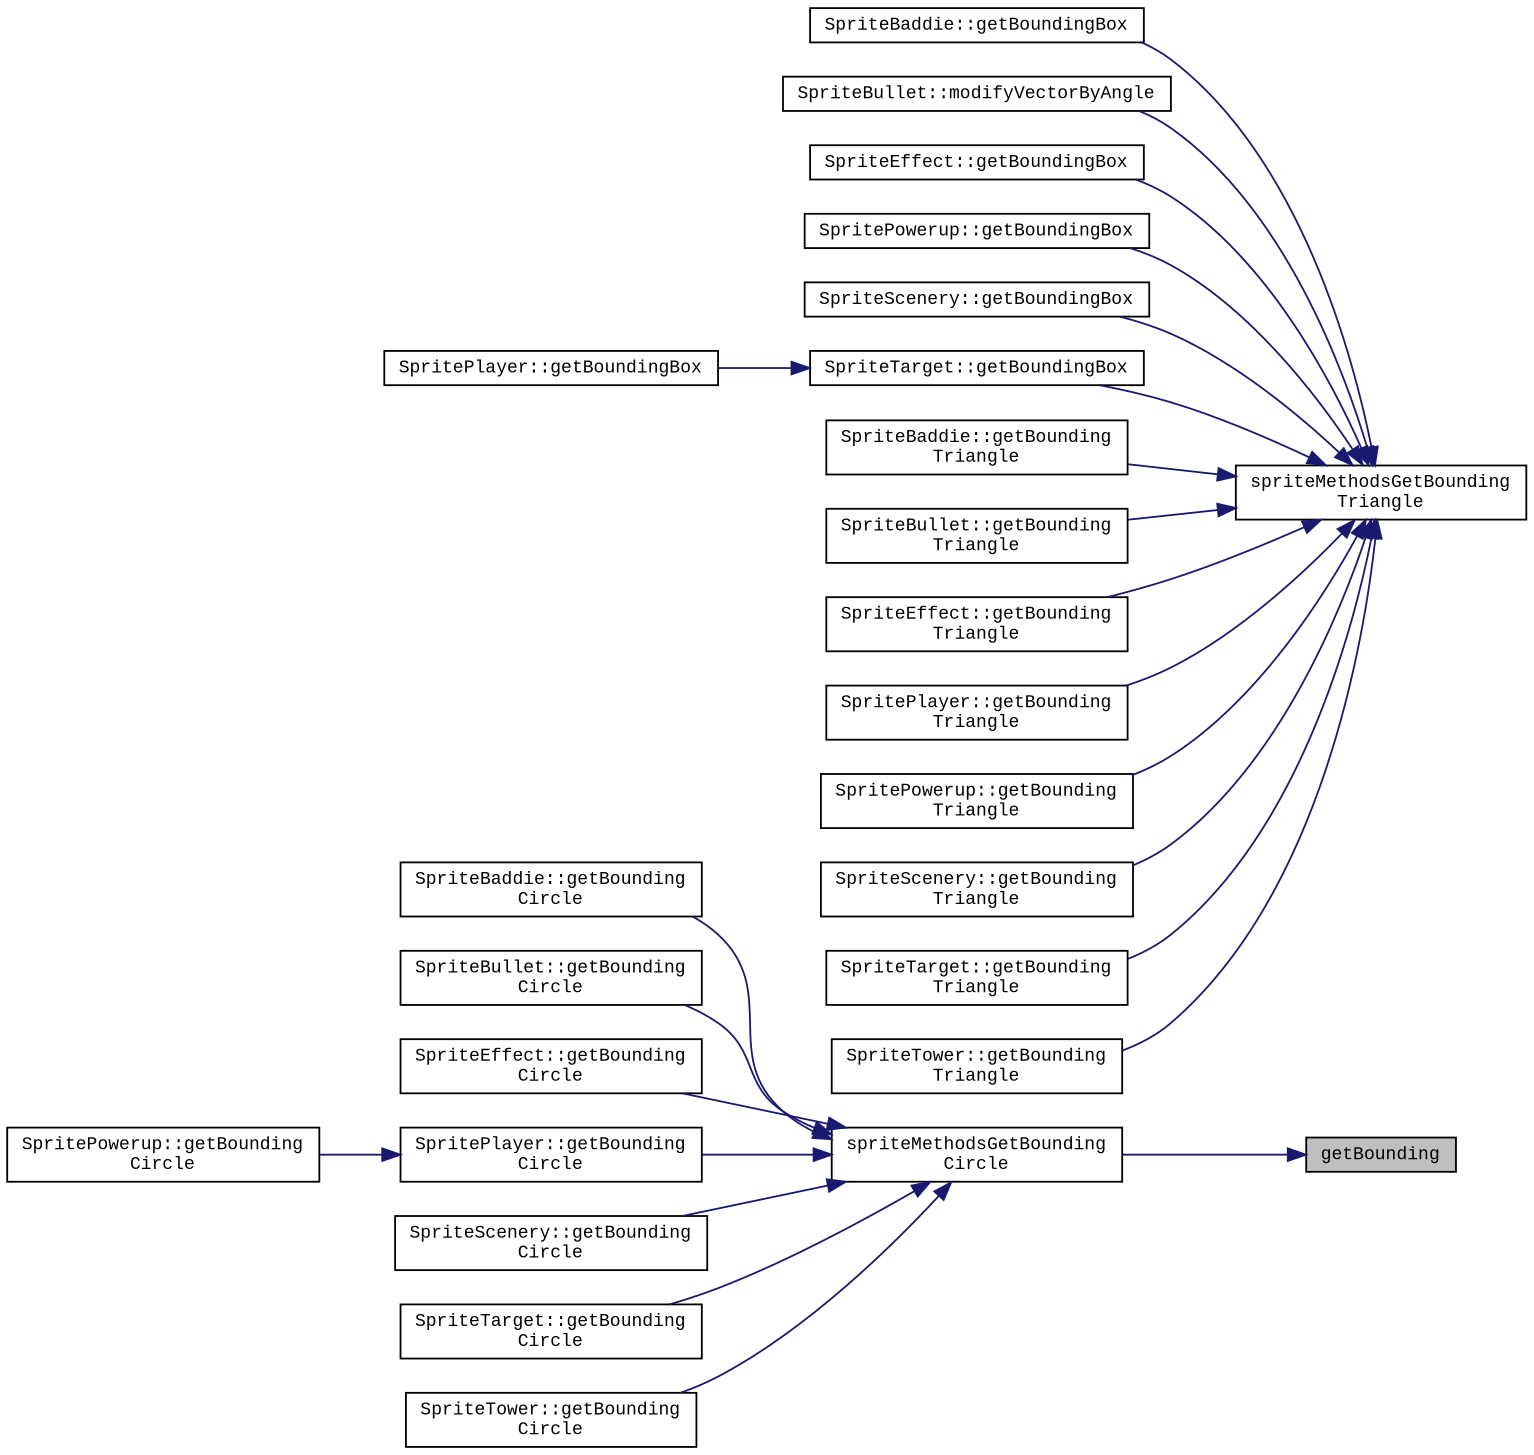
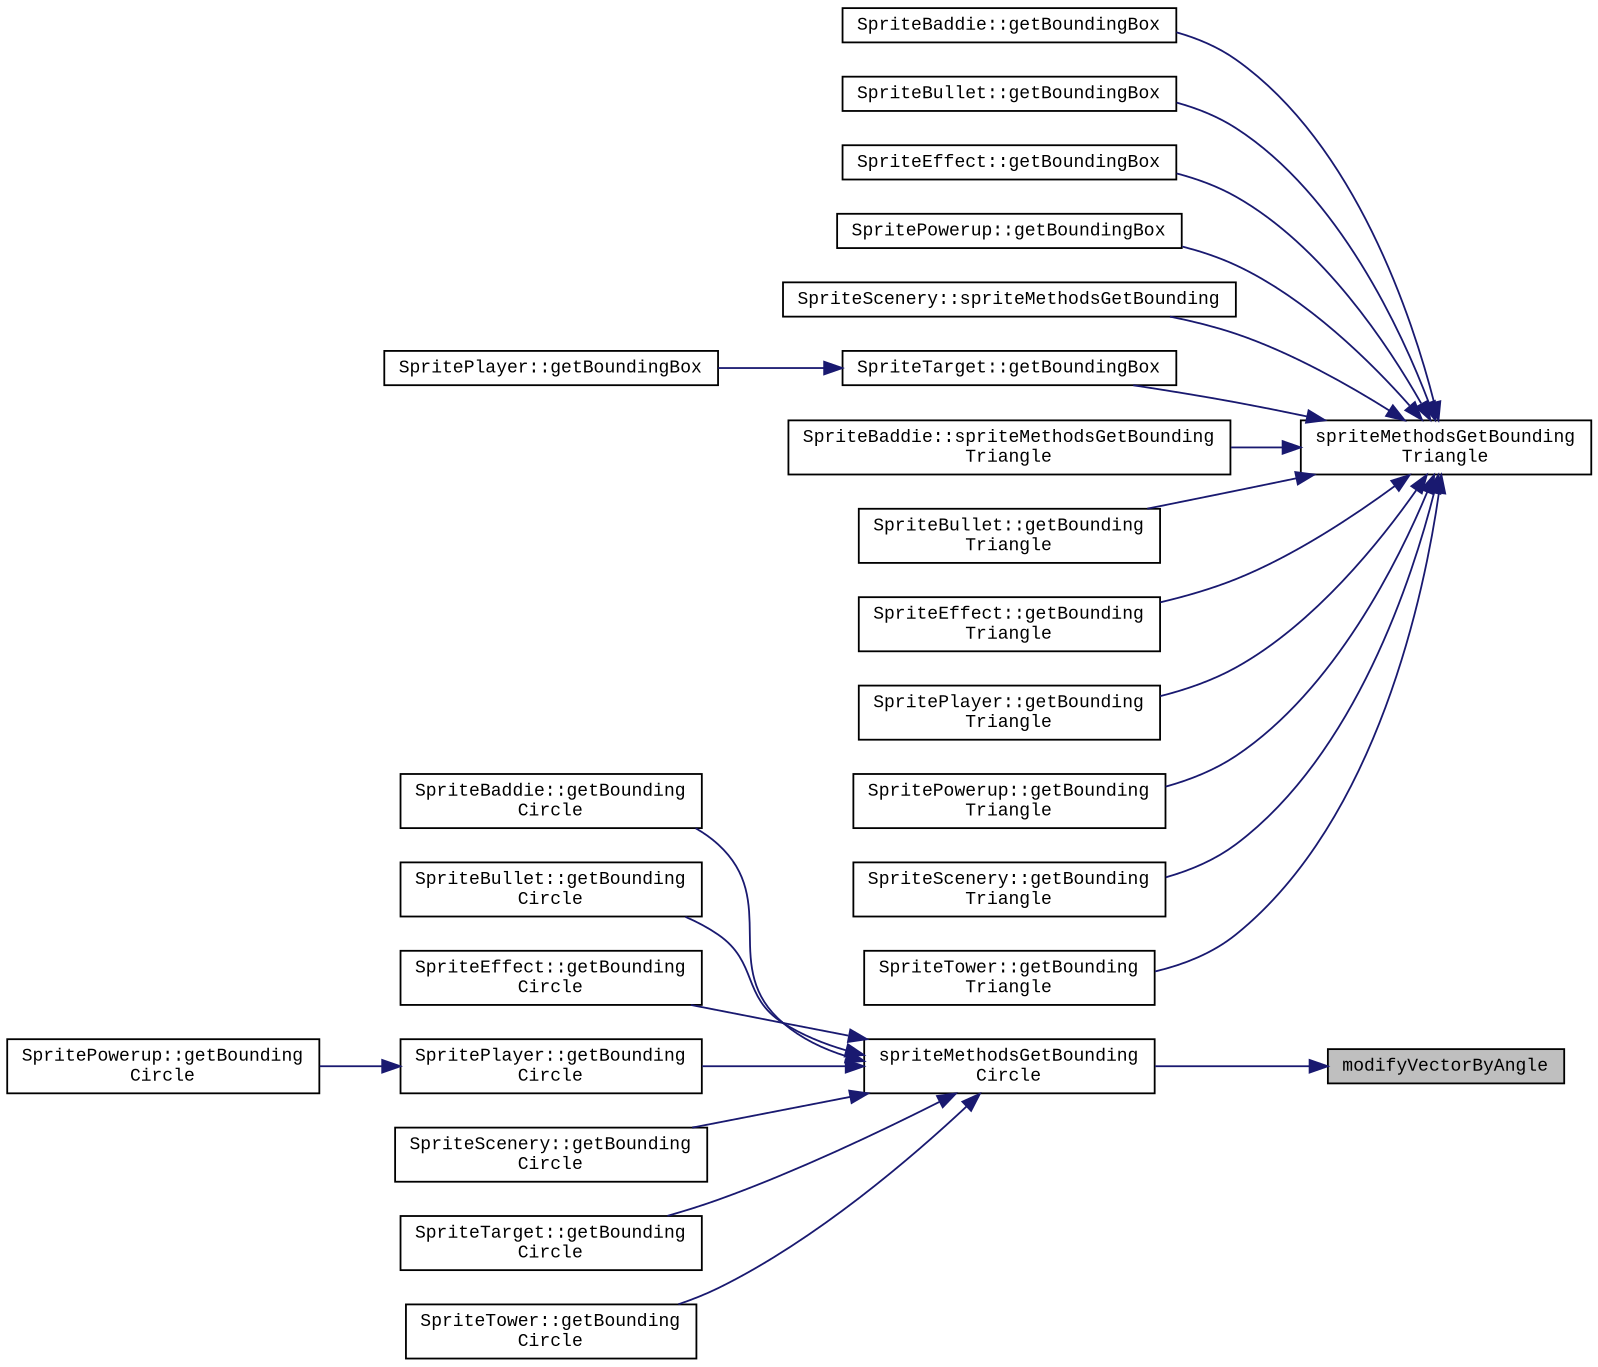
(977, 94) -> (1009, 94)
(977, 299) -> (1009, 299)
(977, 447) -> (1009, 447)
(977, 978) -> none
(1381, 1155) -> (1446, 1066)
